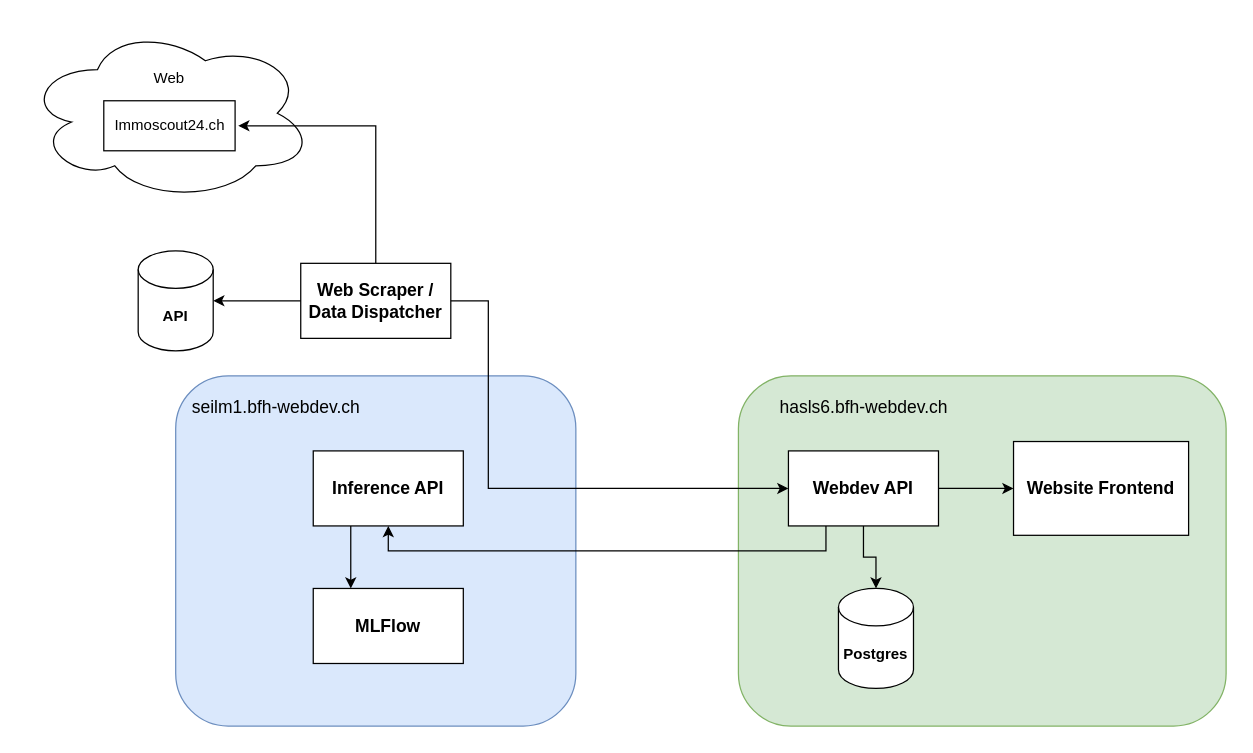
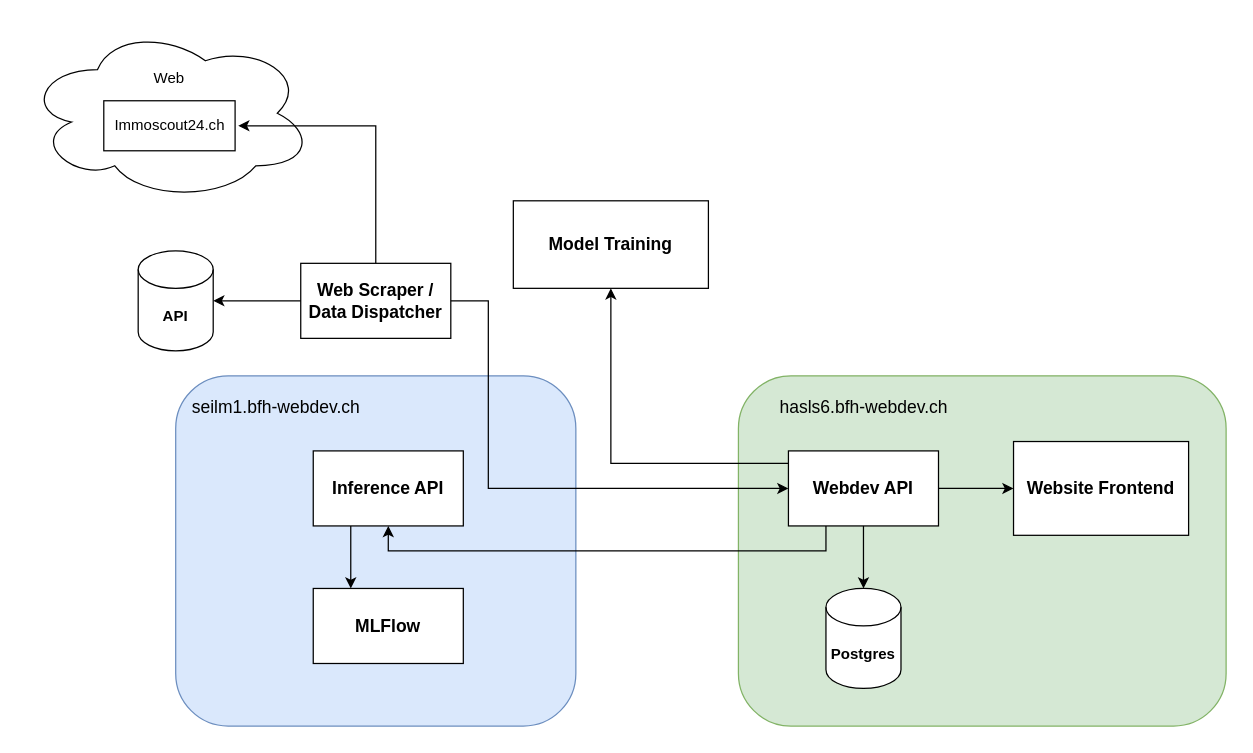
none -> (611, 244)
none -> (616, 463)
(876, 638) -> (863, 638)
